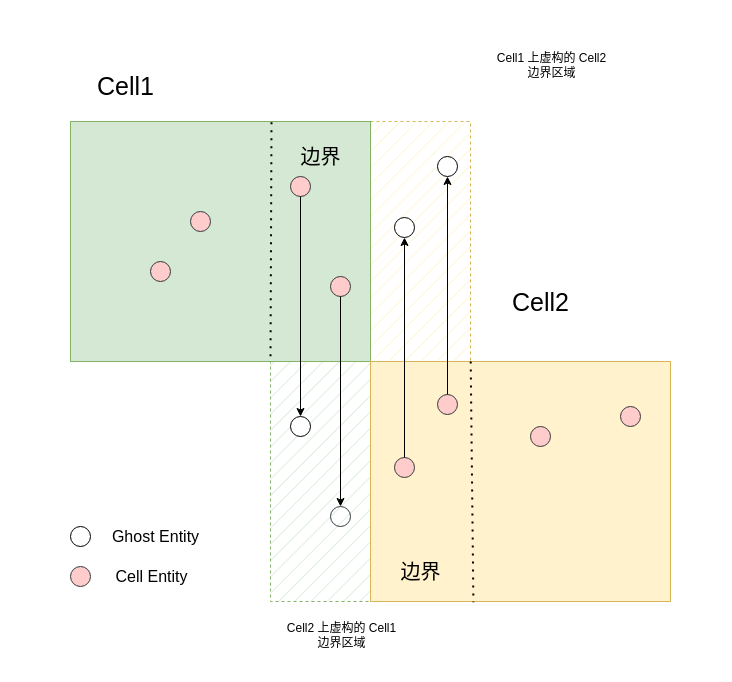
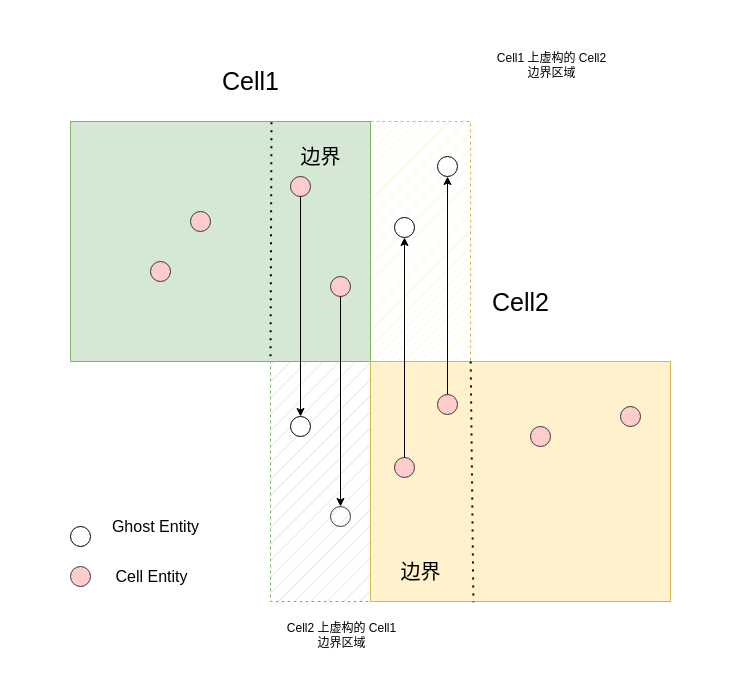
(126, 86) -> (251, 81)
(541, 302) -> (521, 302)
(156, 537) -> (156, 527)
